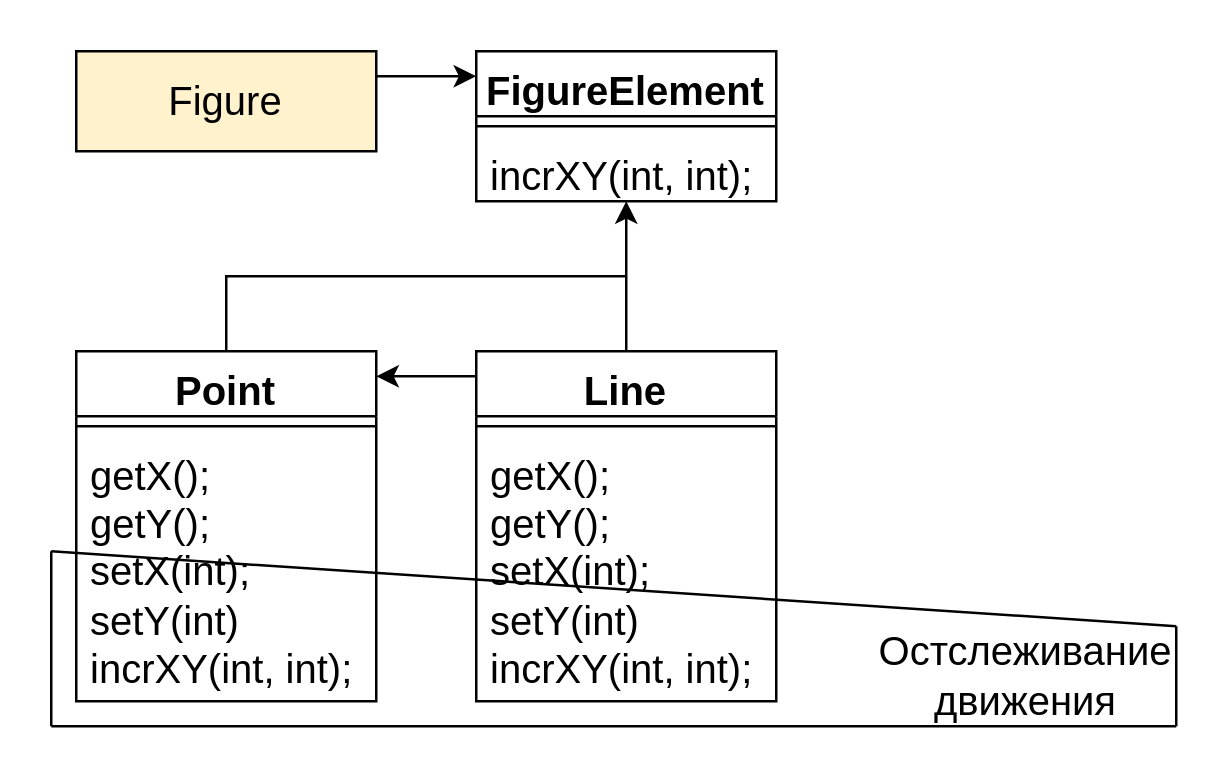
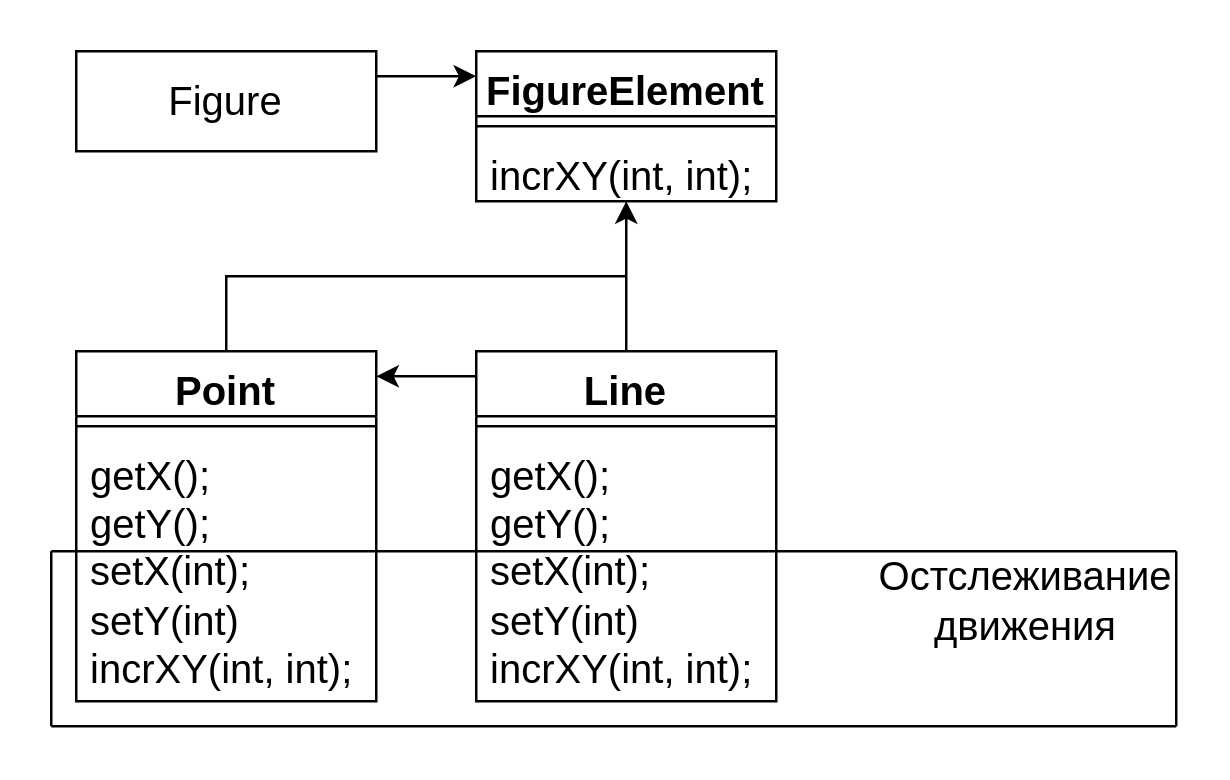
(226, 101) -> (226, 101)
(1026, 676) -> (1026, 601)
